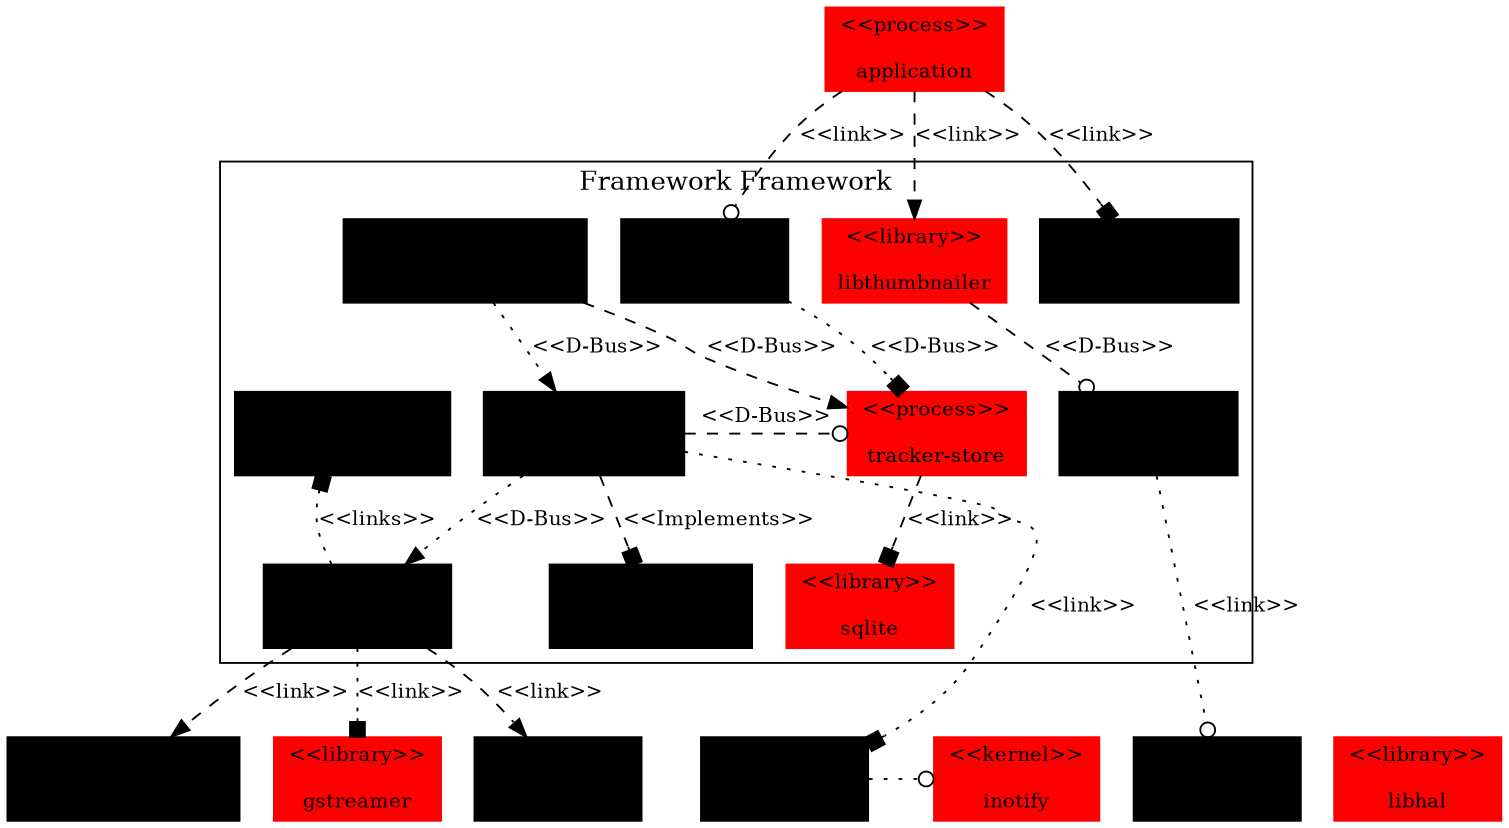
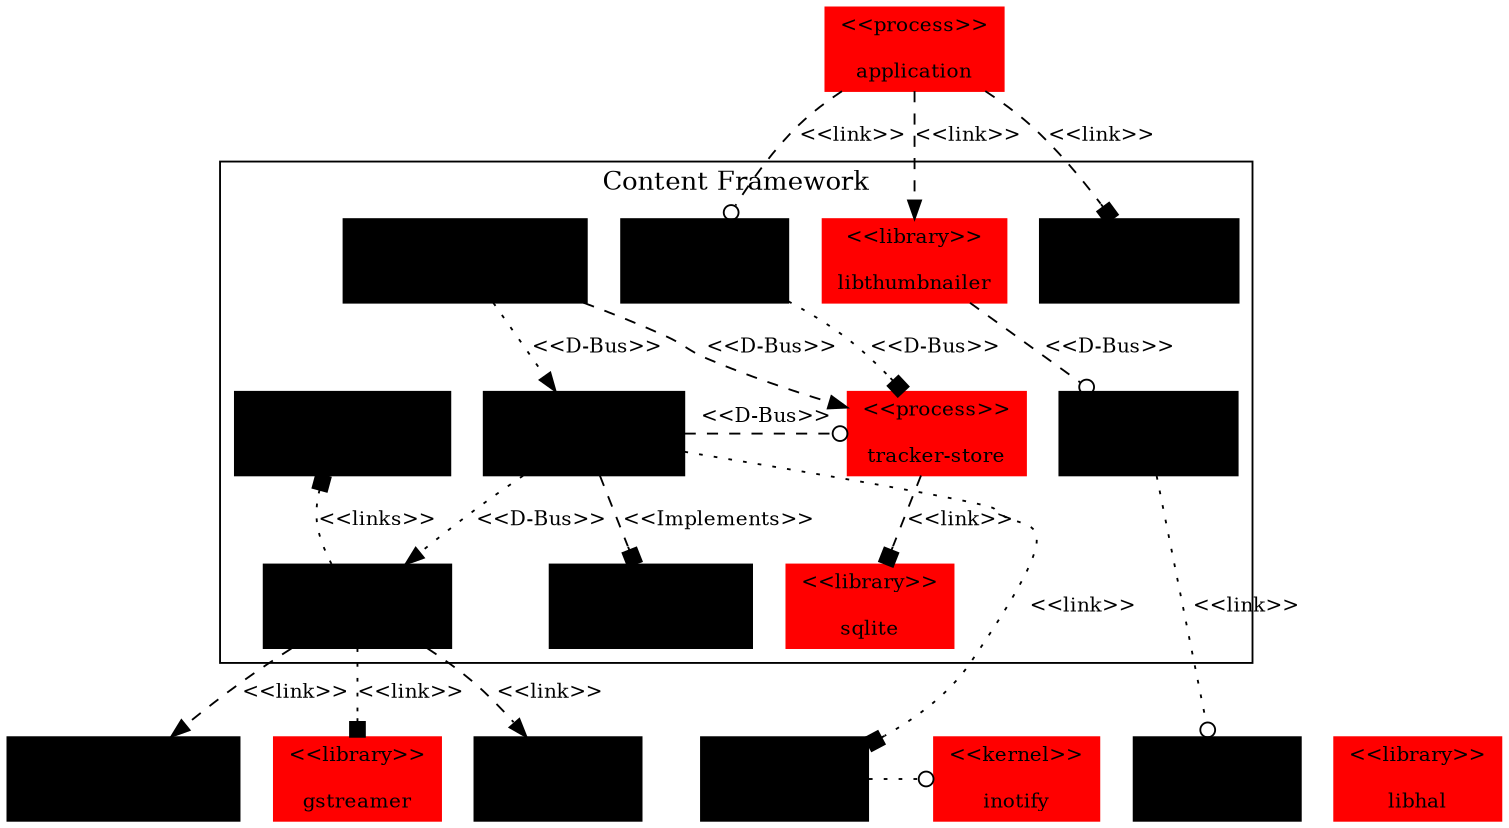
(736, 183) -> (736, 183)
